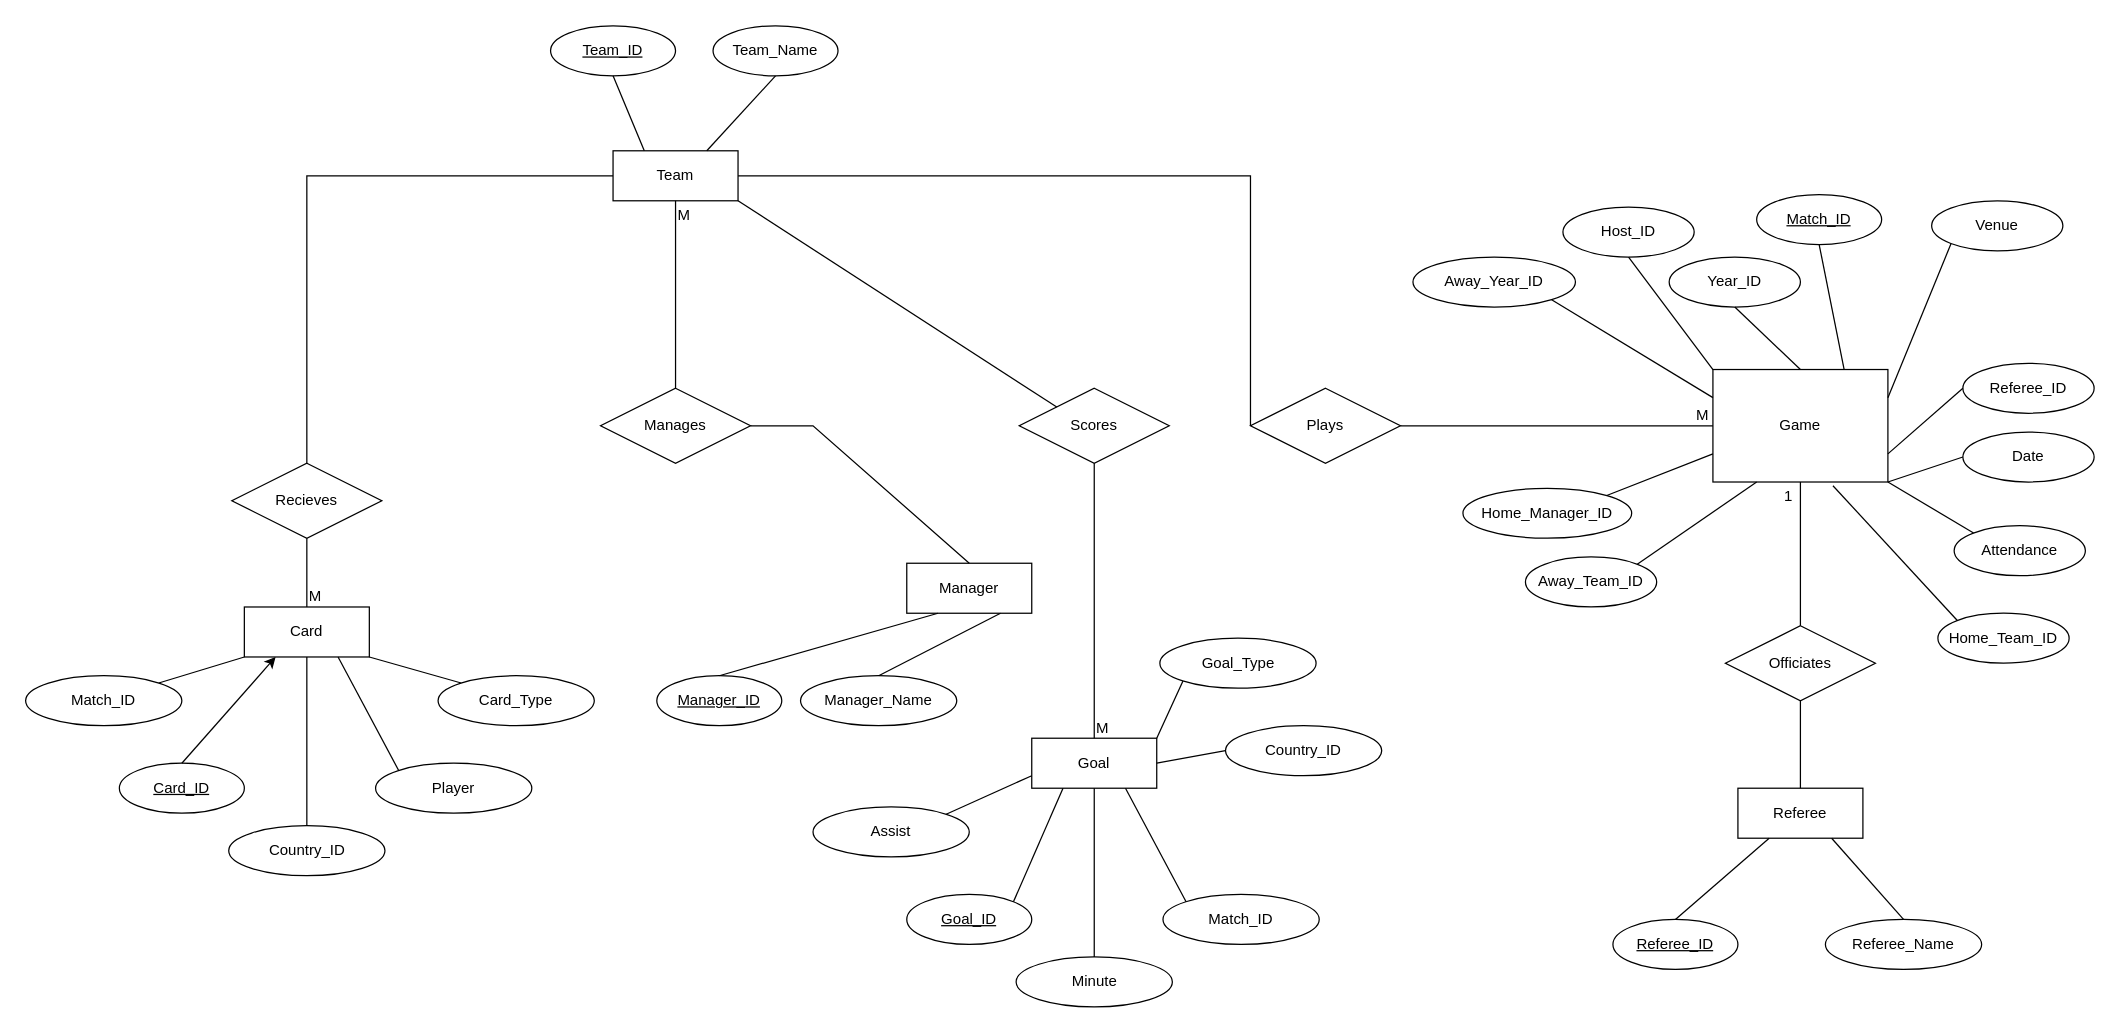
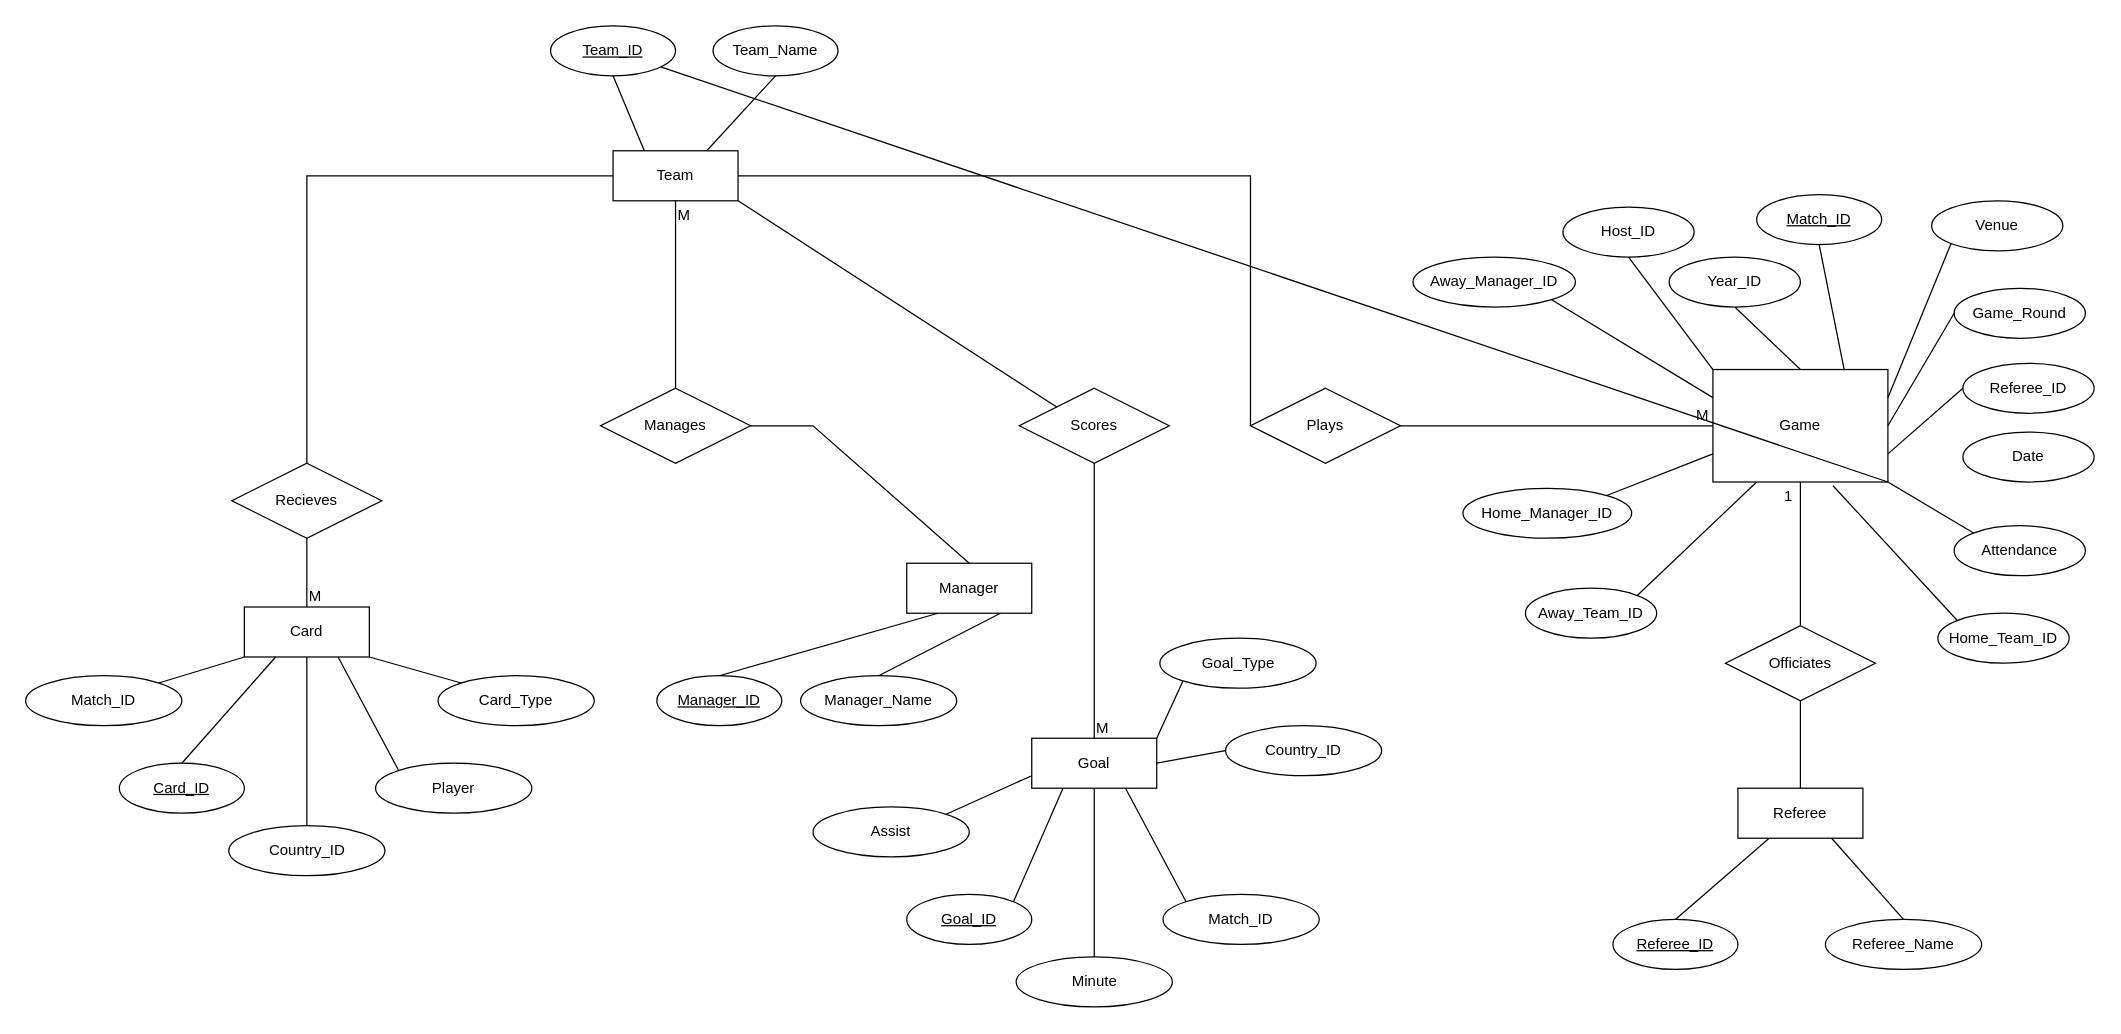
(1494, 282) -> (1494, 282)
none -> (2020, 313)
none -> (1921, 369)
(1927, 469) -> (1438, 330)
(1591, 582) -> (1591, 613)
(269, 664) -> (272, 661)
